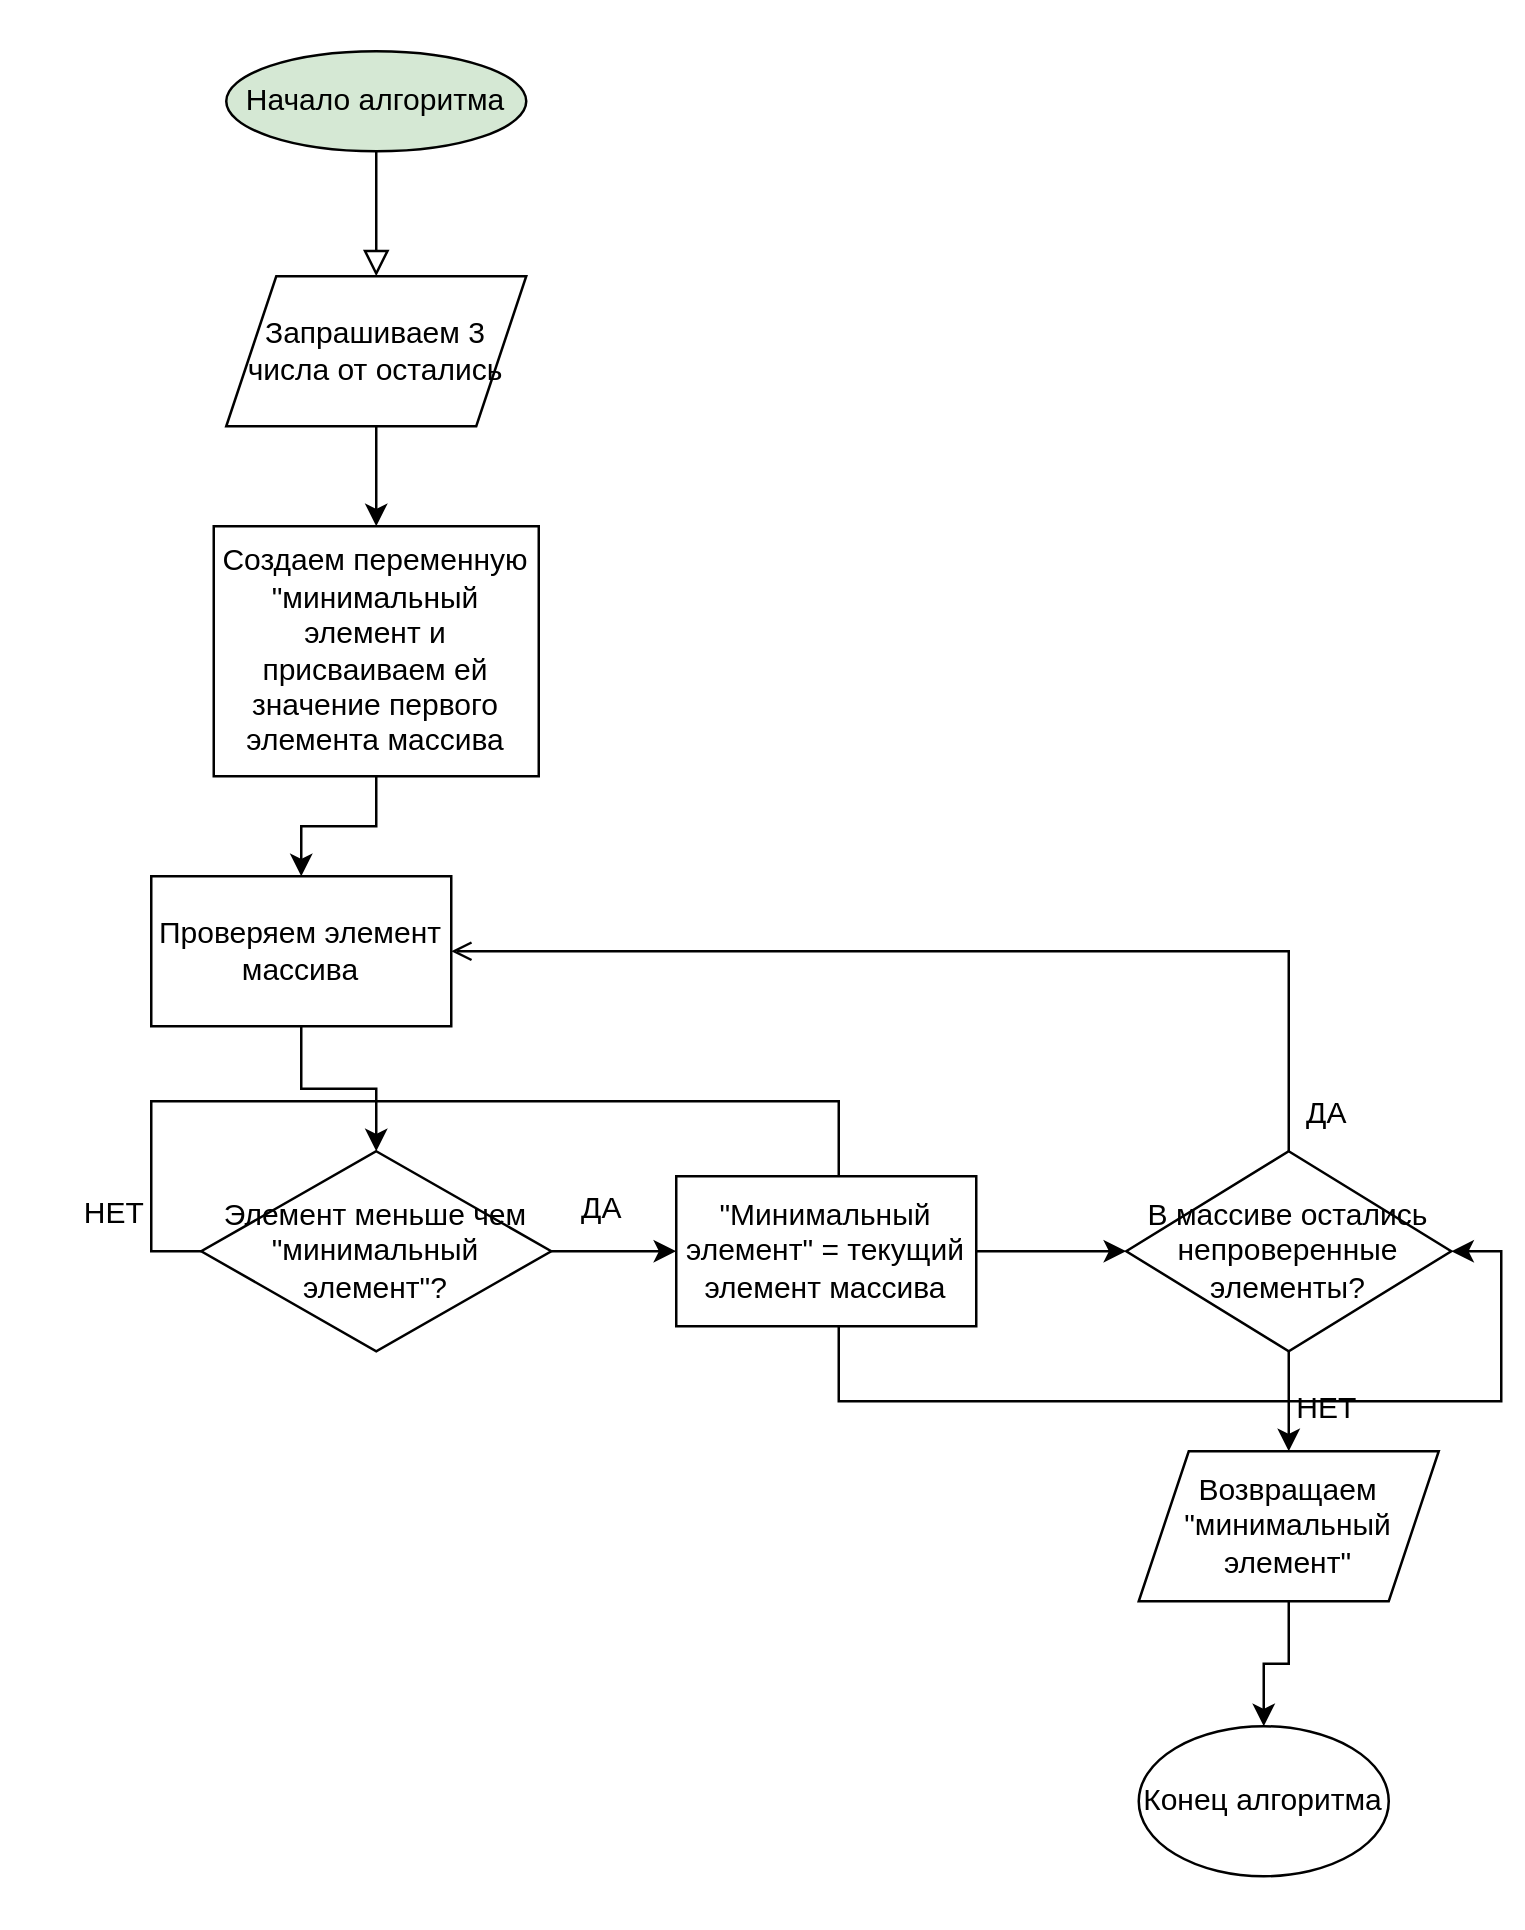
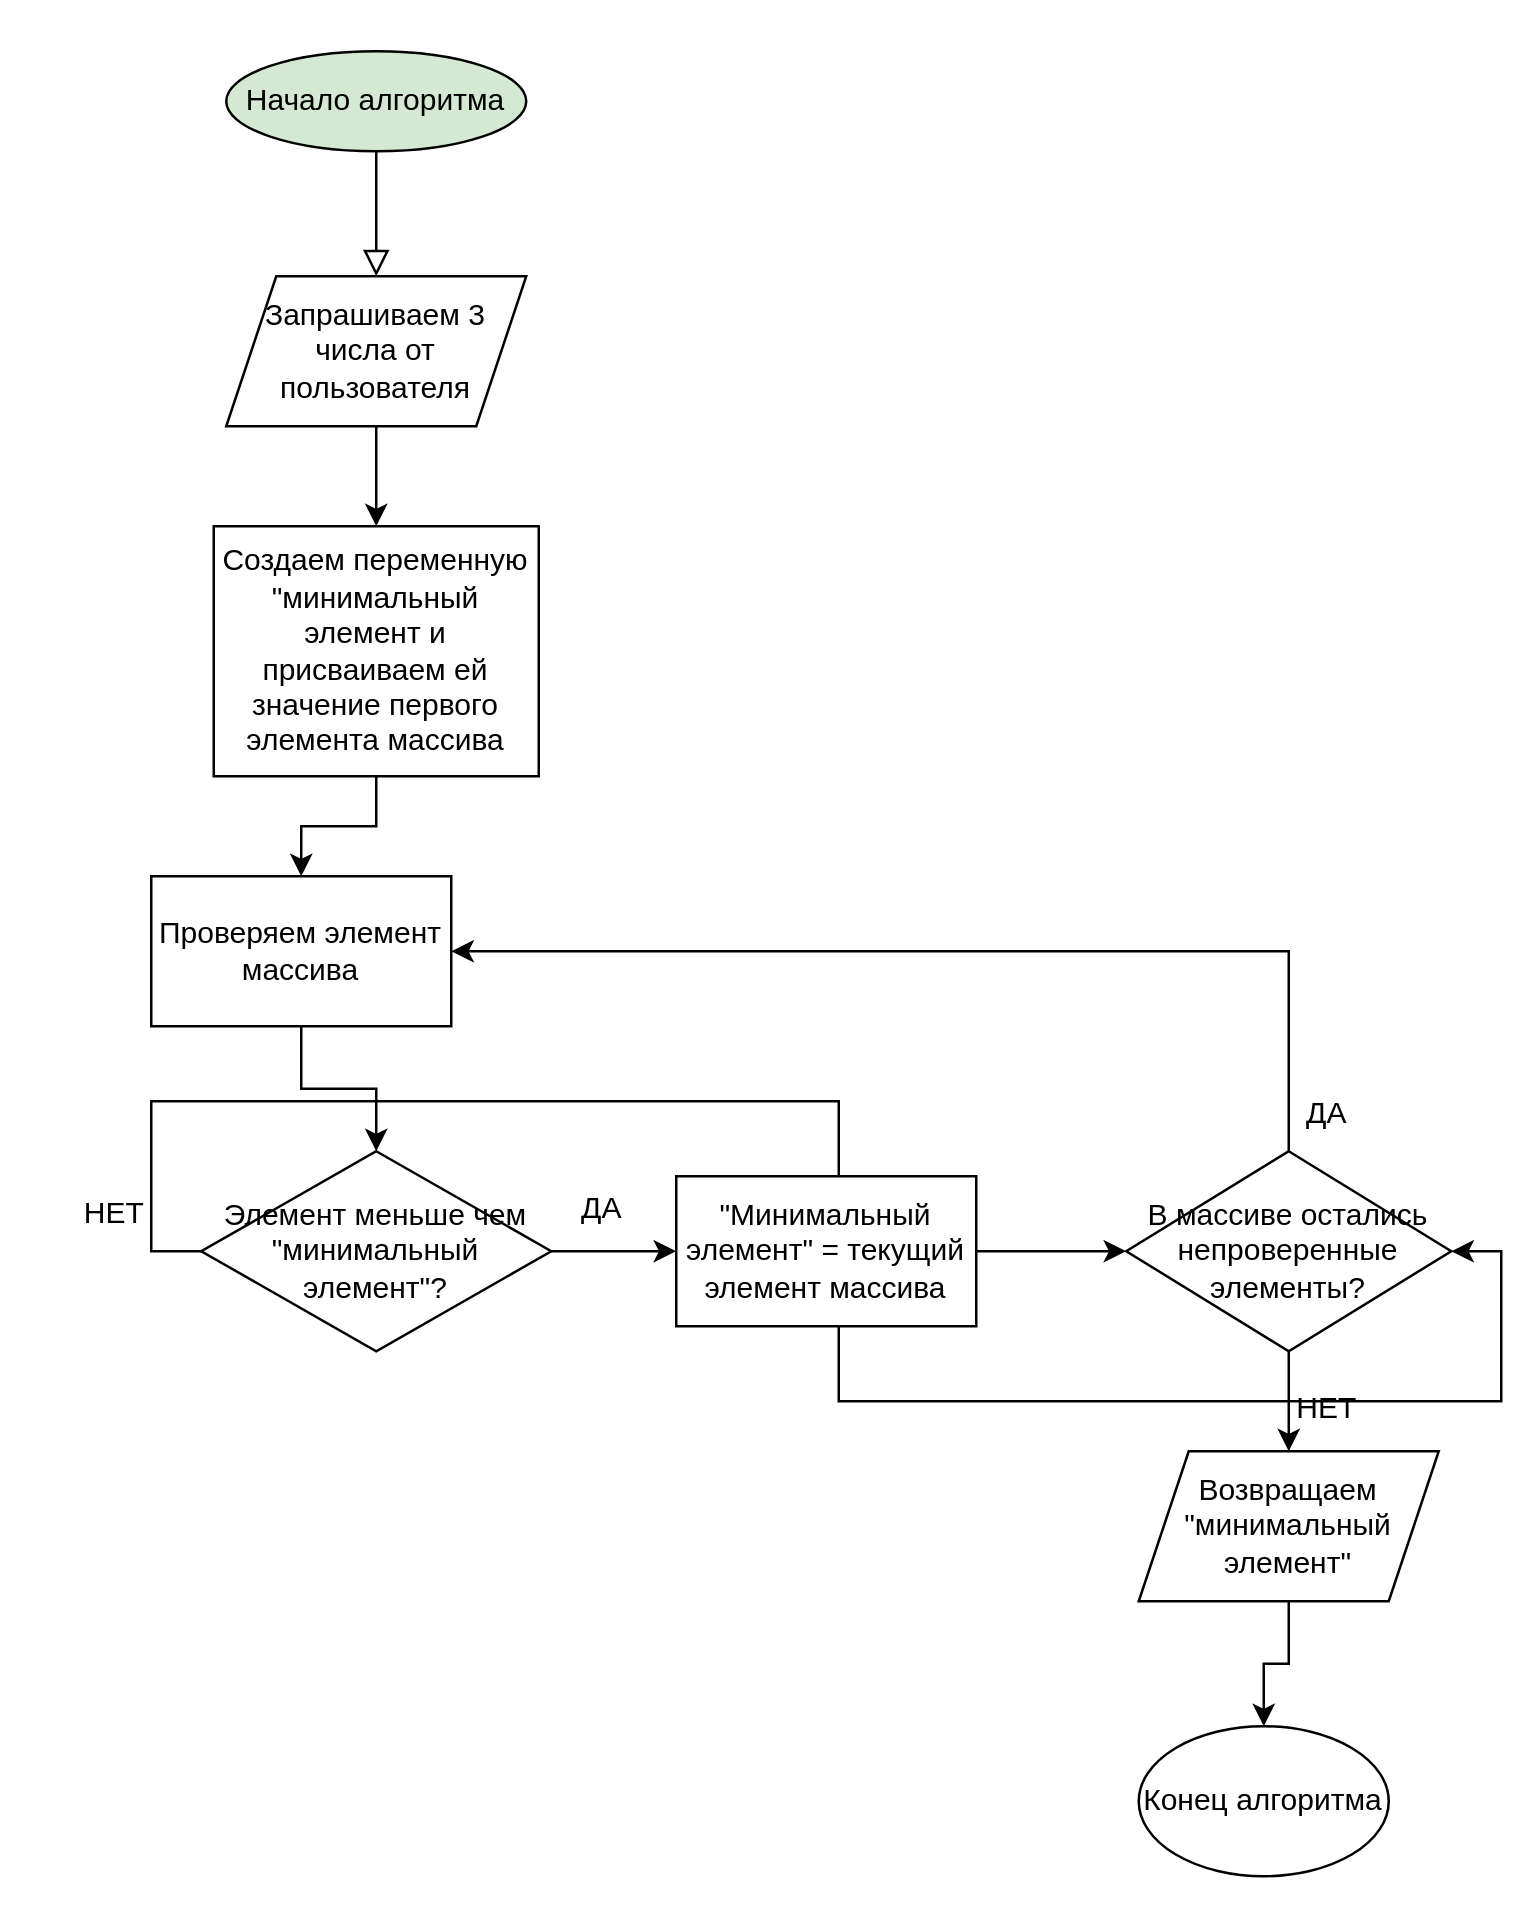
(376, 351) -> (376, 351)
(465, 951) -> (469, 951)
